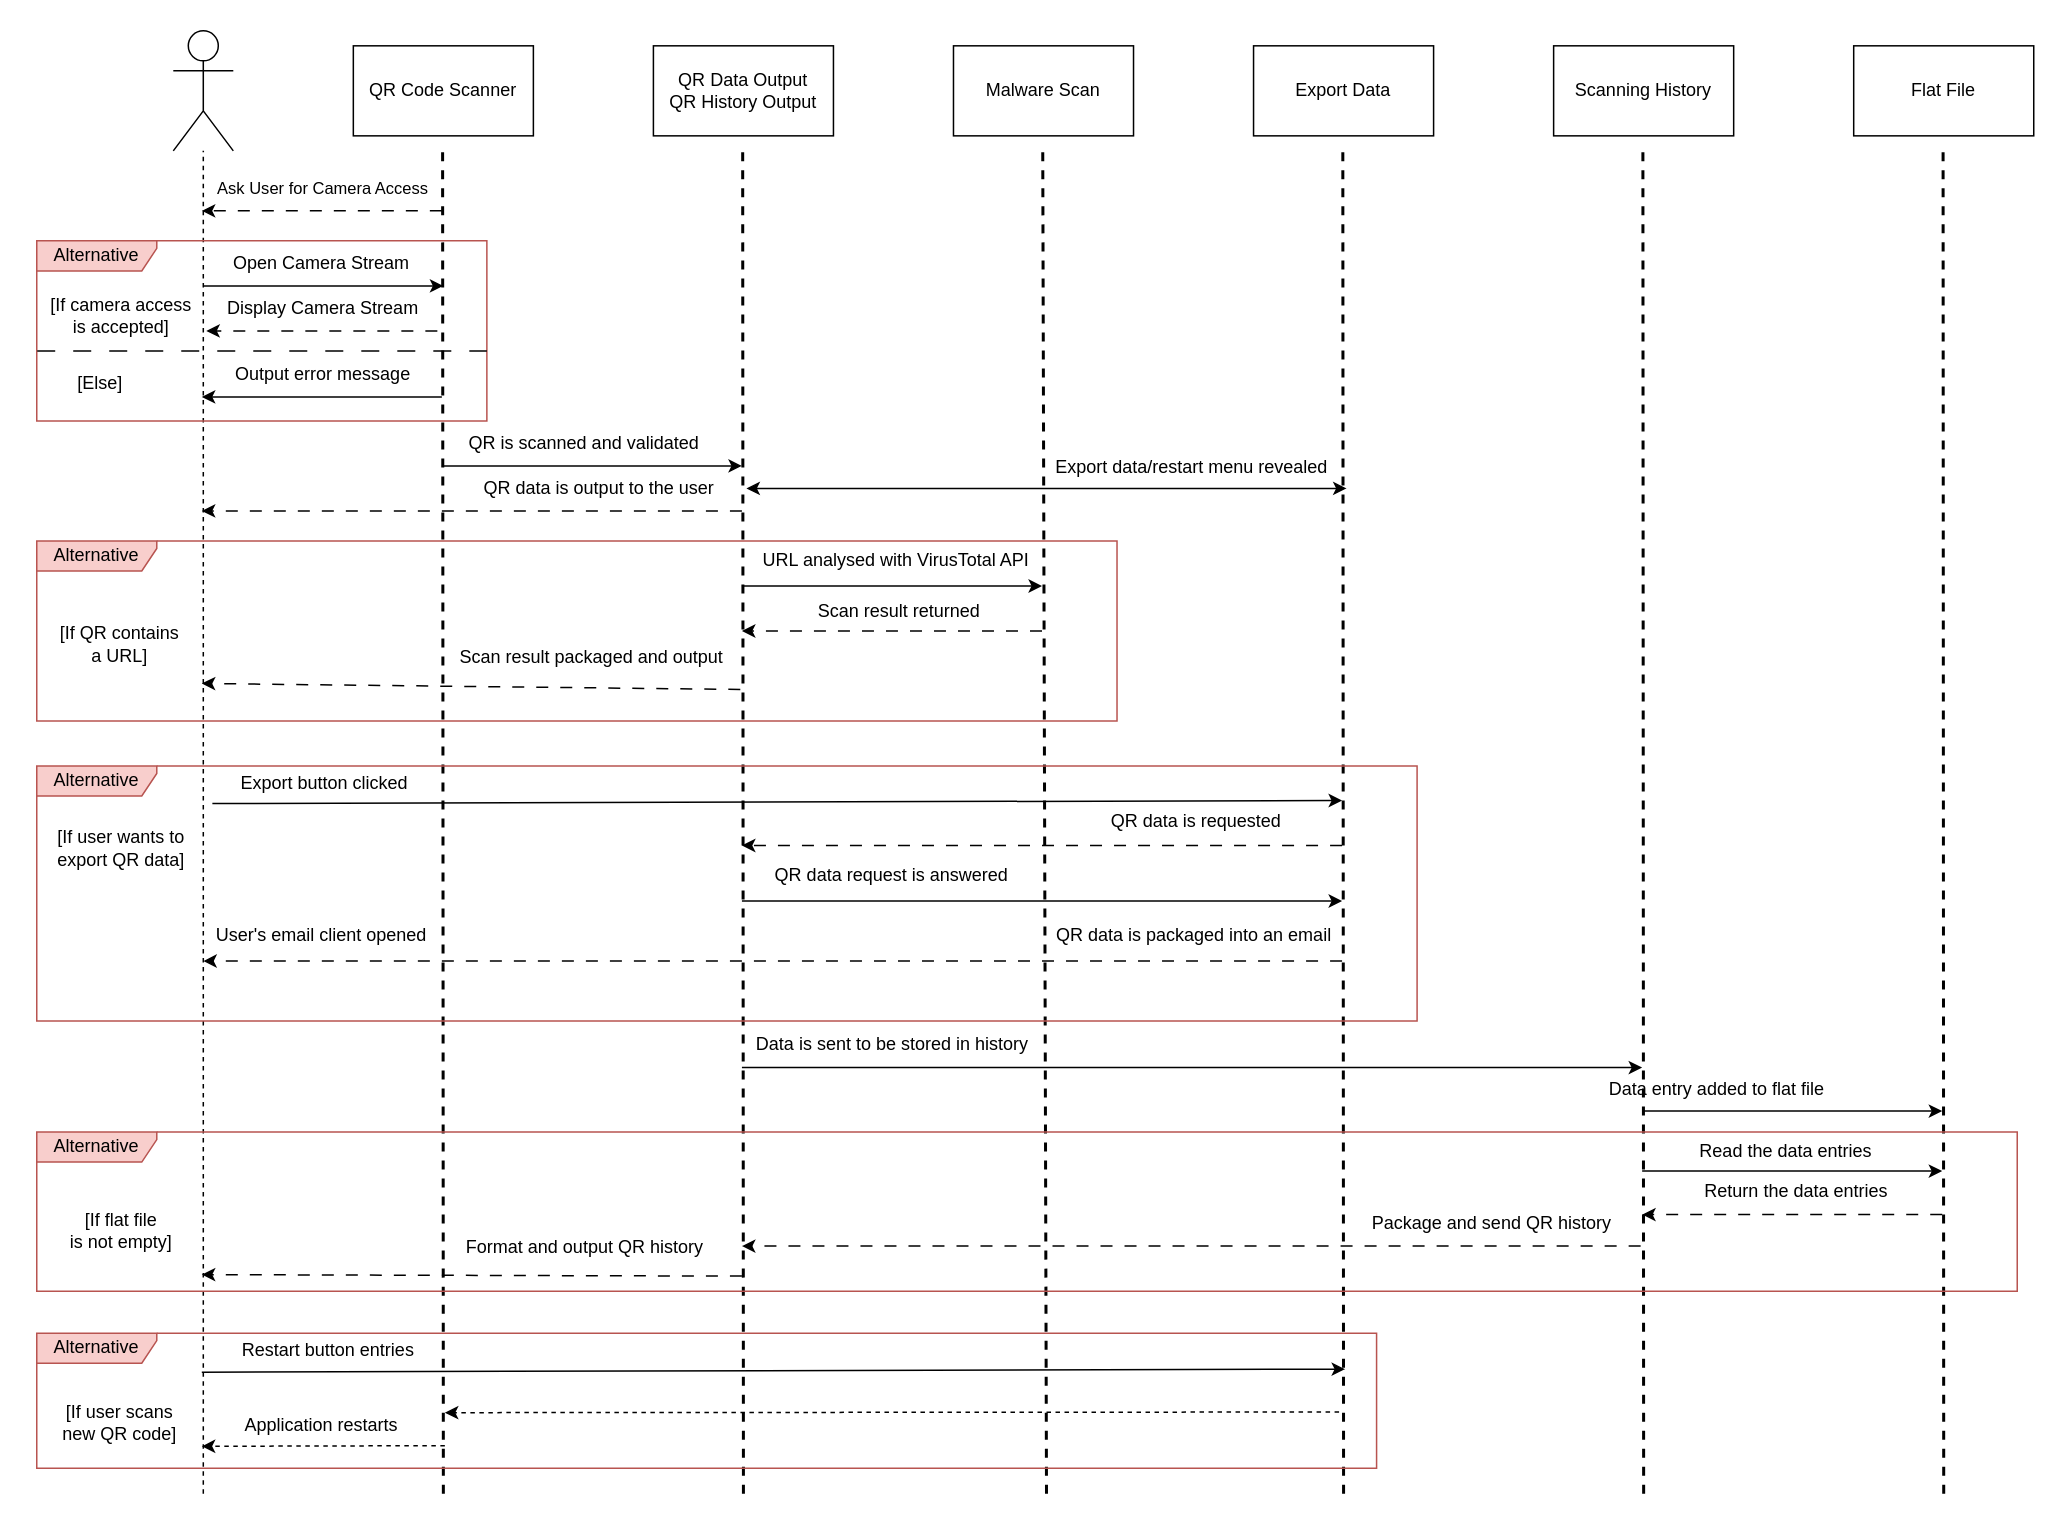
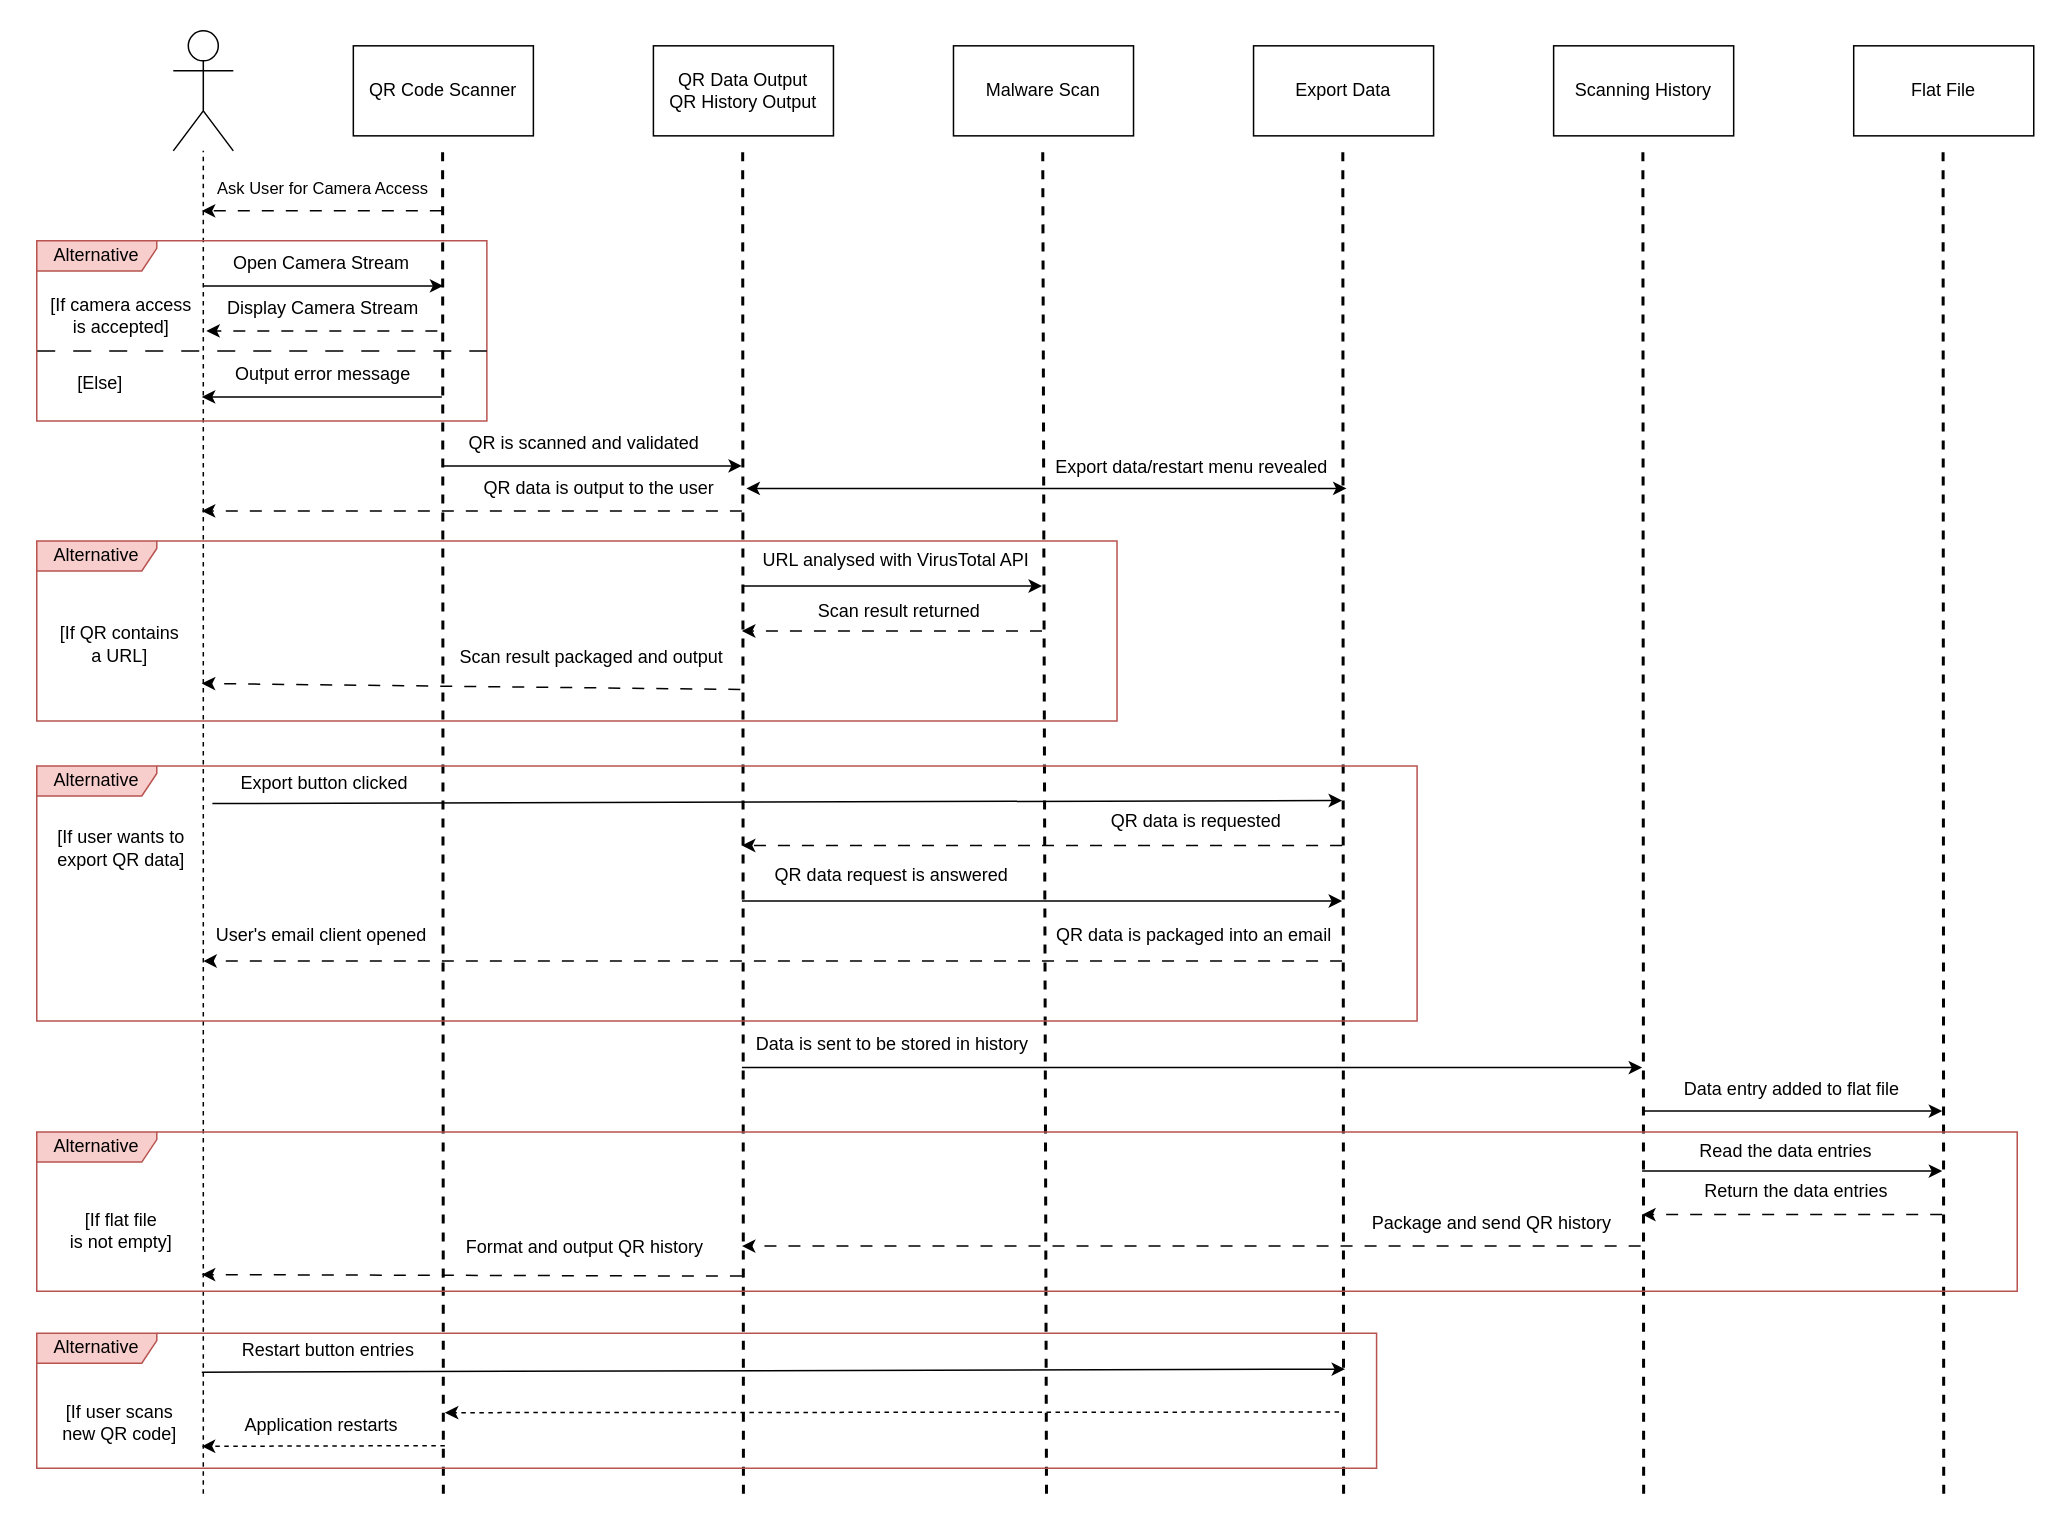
(1717, 1090) -> (1792, 1090)
